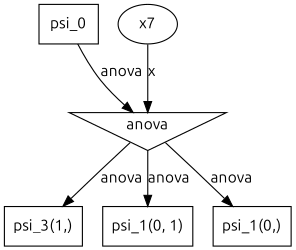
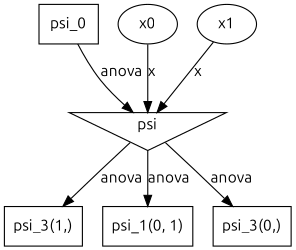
(148, 24) -> (148, 24)
none -> (227, 24)
(148, 125) -> (148, 125)
(252, 226) -> (252, 226)
